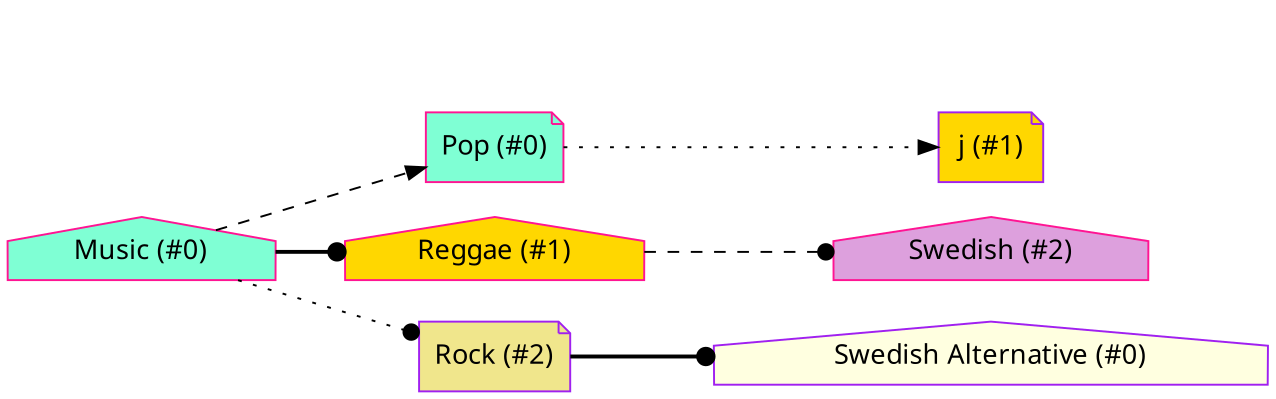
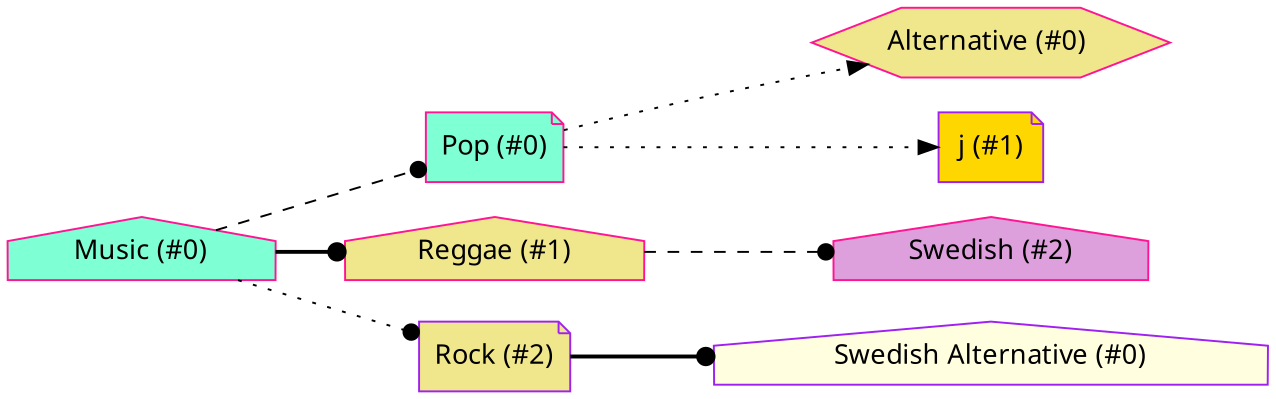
none -> (991, 43)
(311, 202) -> (311, 202)
(495, 252) -> (495, 252)
